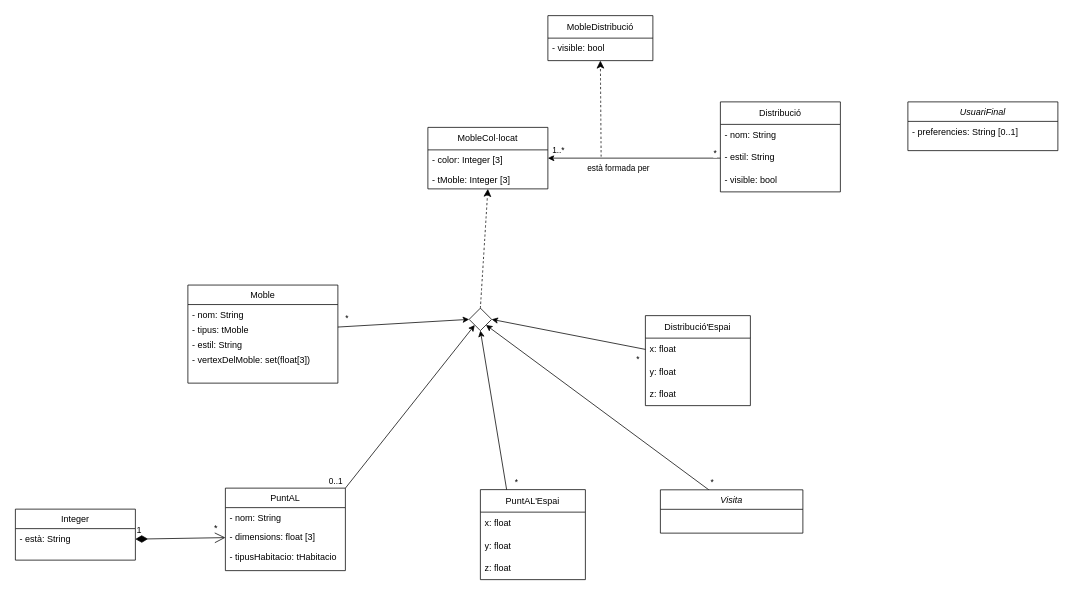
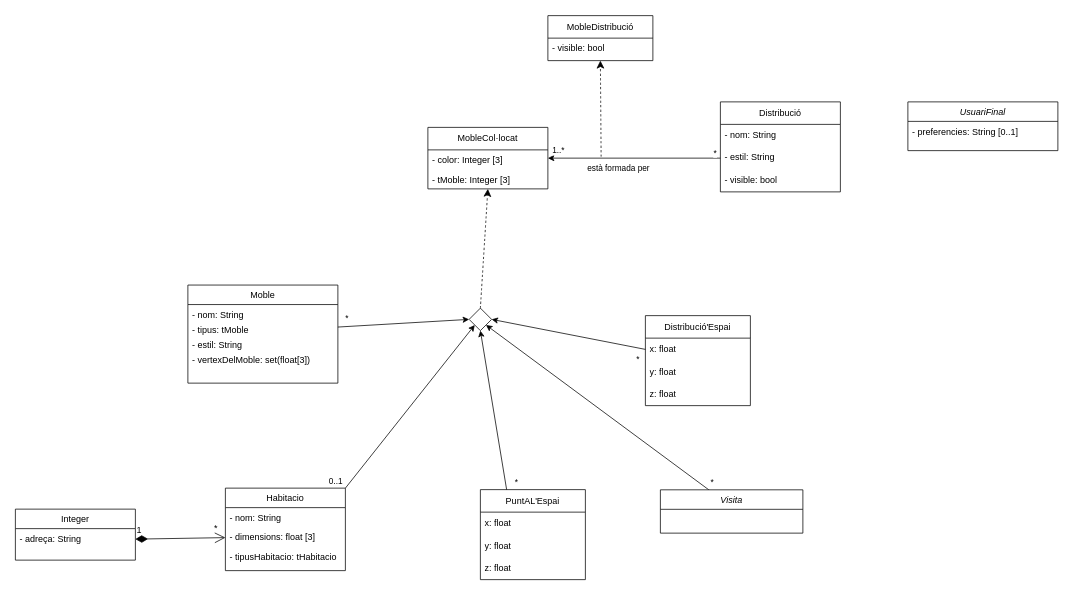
(285, 498) -> (285, 498)
(50, 539) -> (55, 539)
